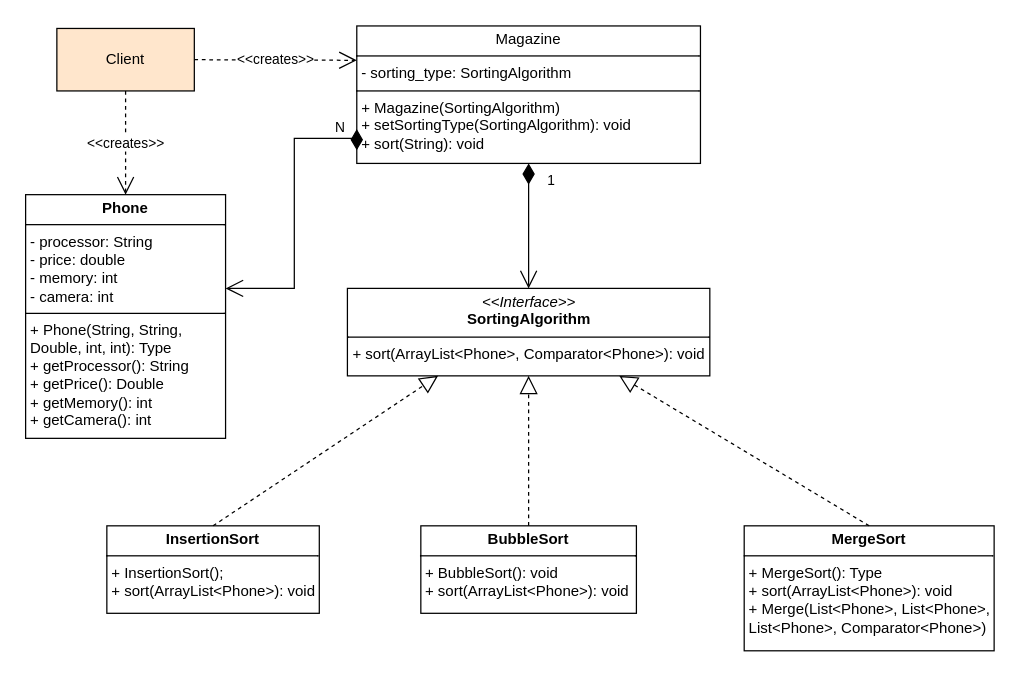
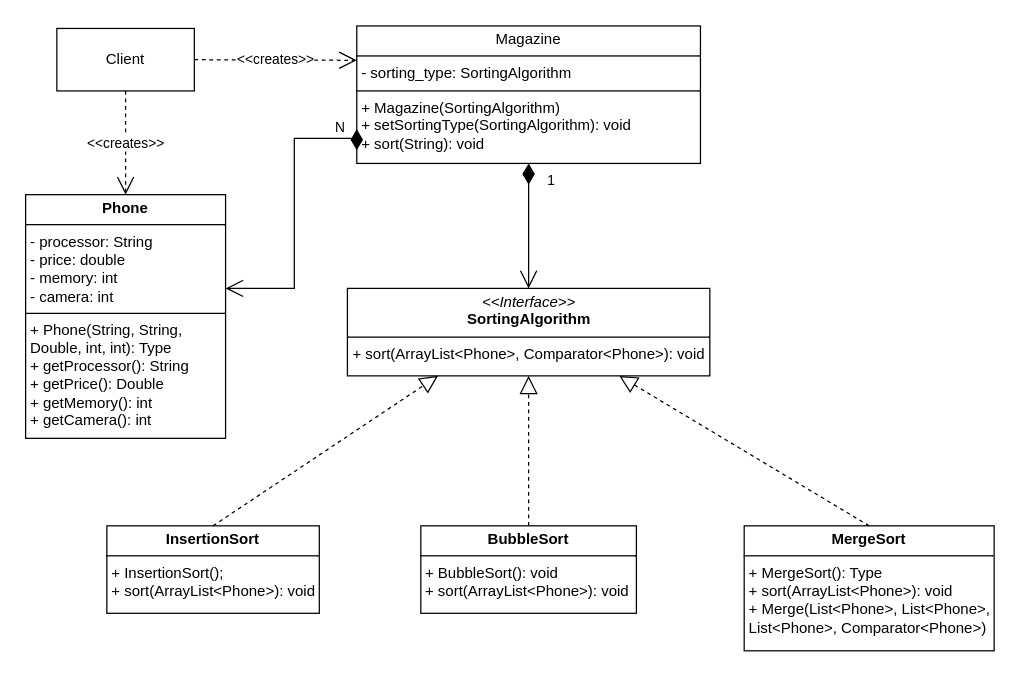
(126, 59) -> (126, 59)
